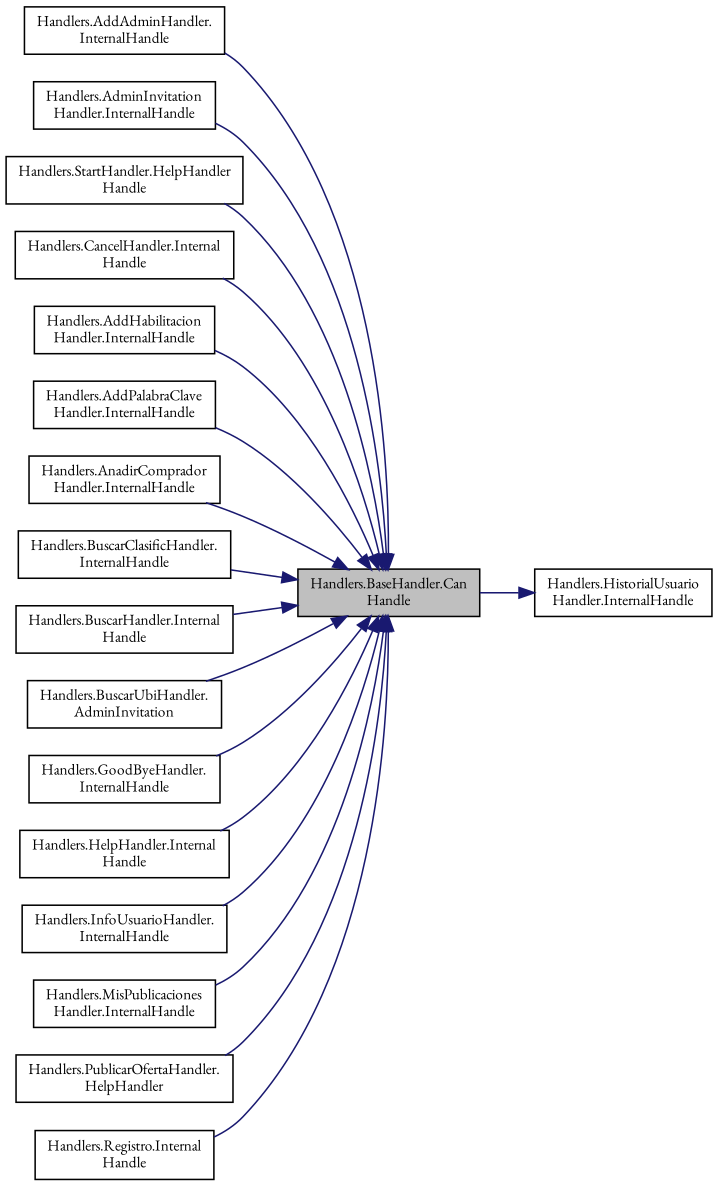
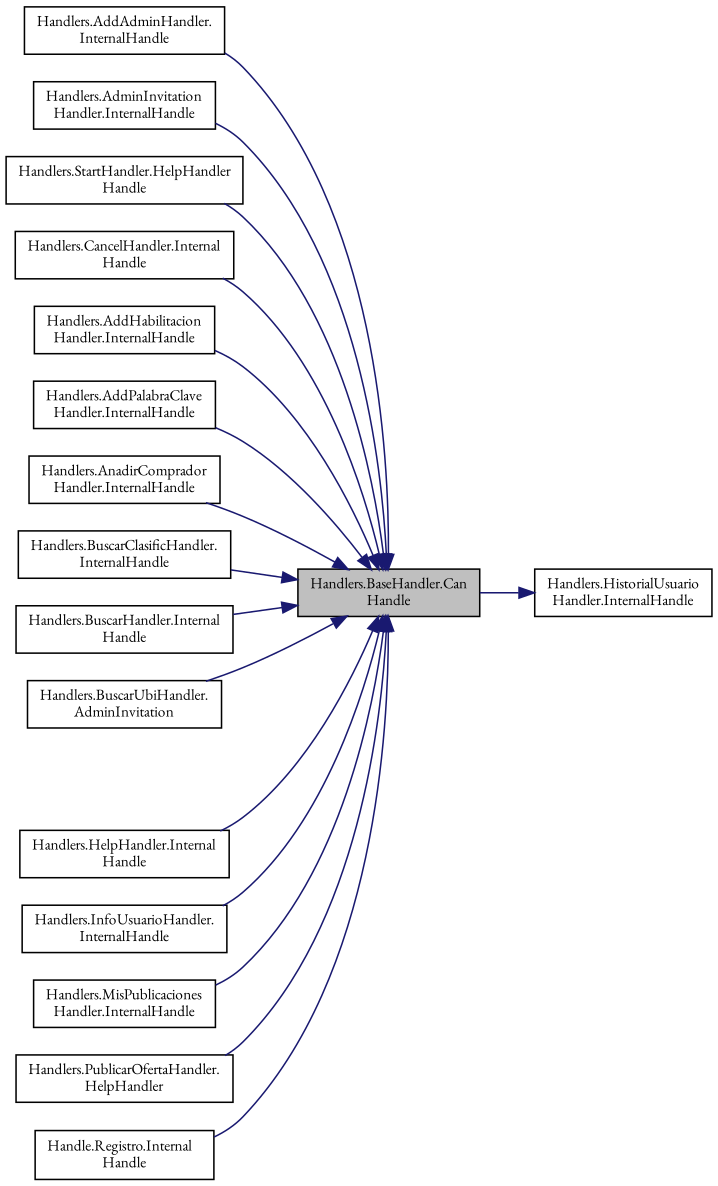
(125, 779) -> none
(125, 1155) -> (125, 1155)
